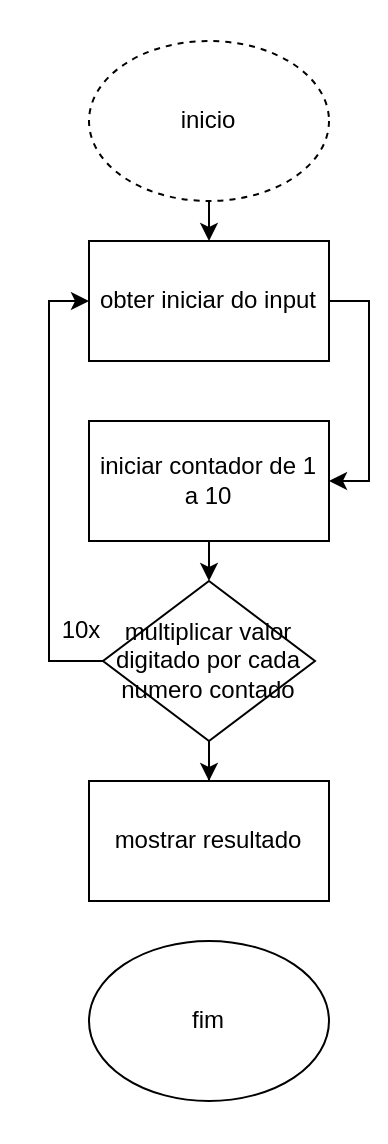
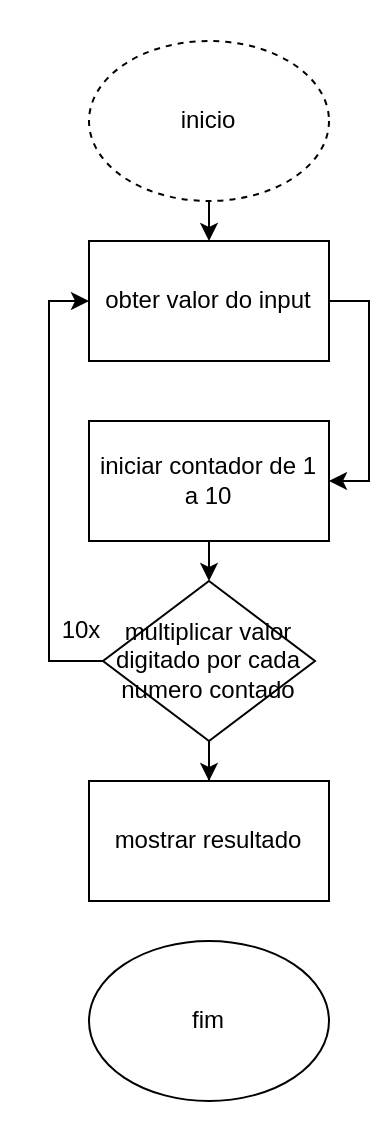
(209, 301) -> (209, 301)
